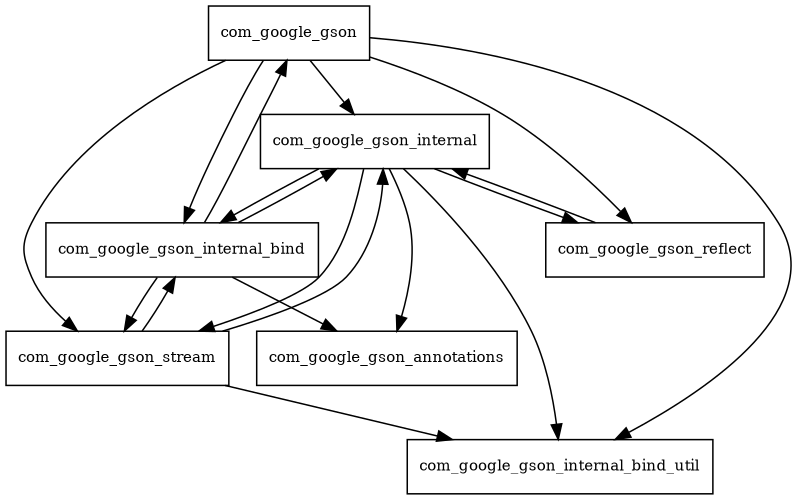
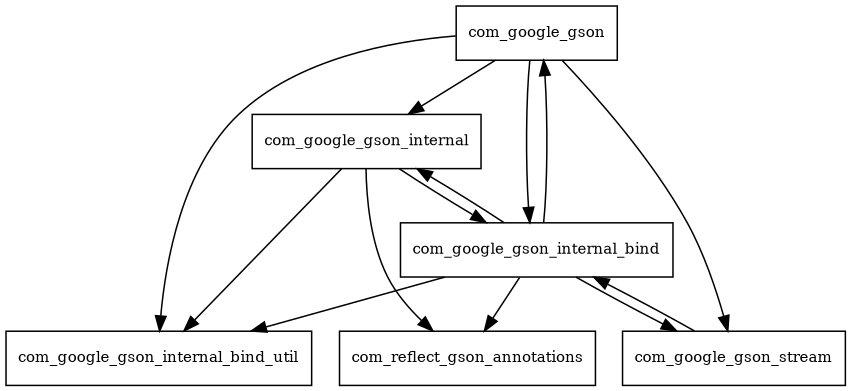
(655, 250) -> none
(319, 277) -> none
(333, 287) -> none
(387, 358) -> (467, 358)
(331, 411) -> (355, 302)
